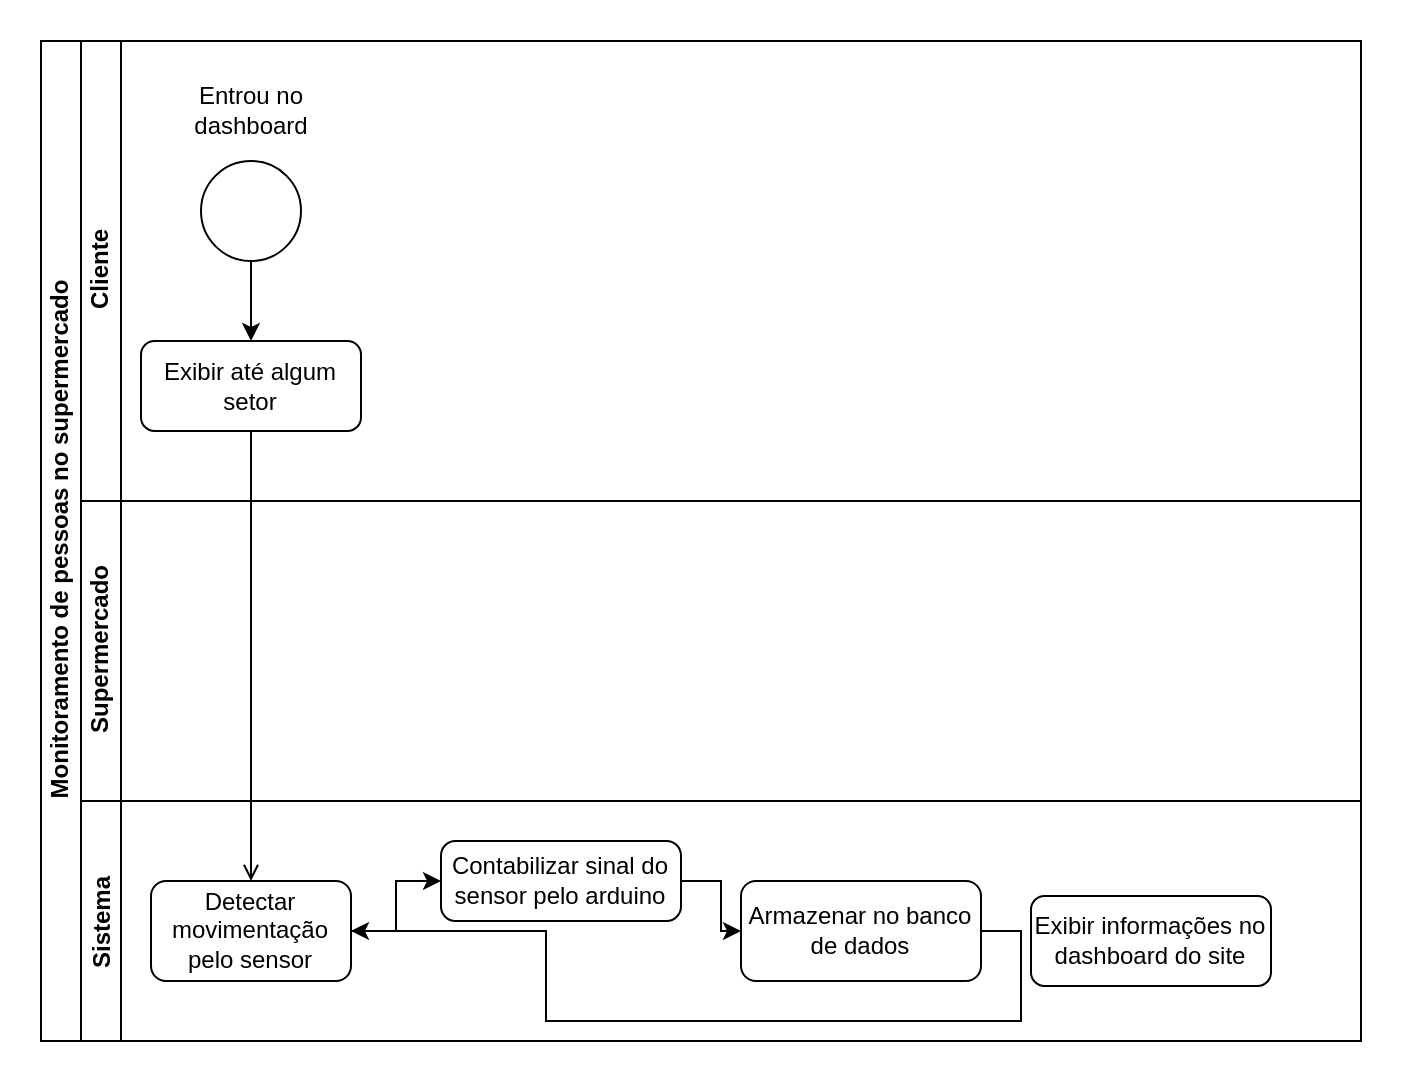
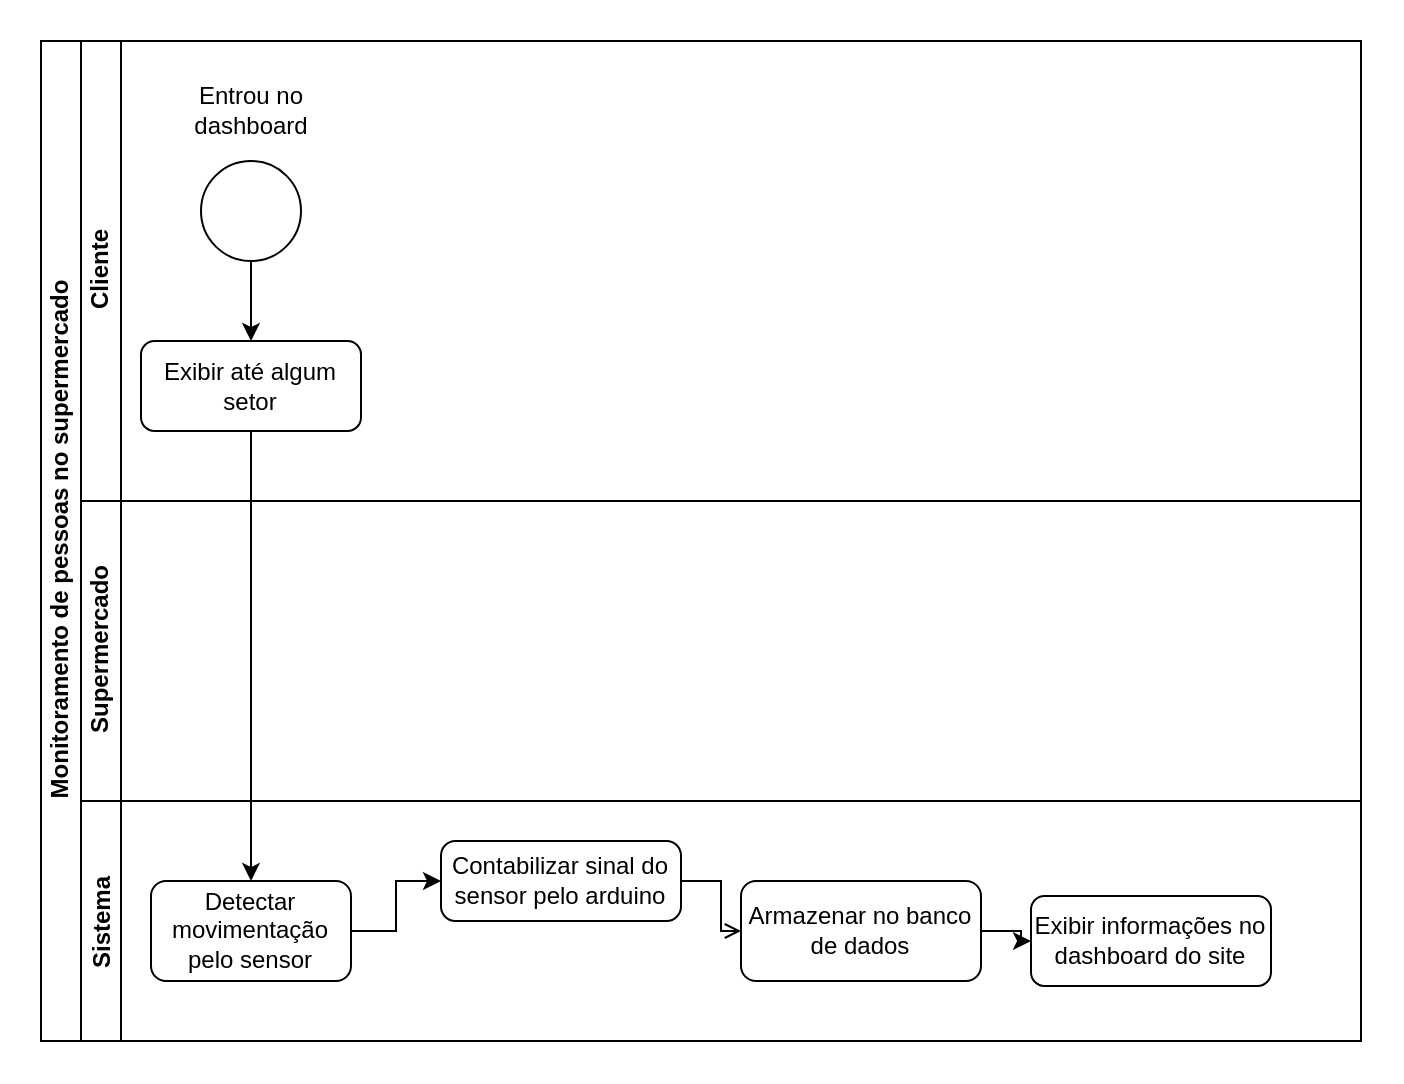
(251, 869) -> (251, 866)
(726, 931) -> (729, 931)
(715, 1021) -> (1021, 933)
